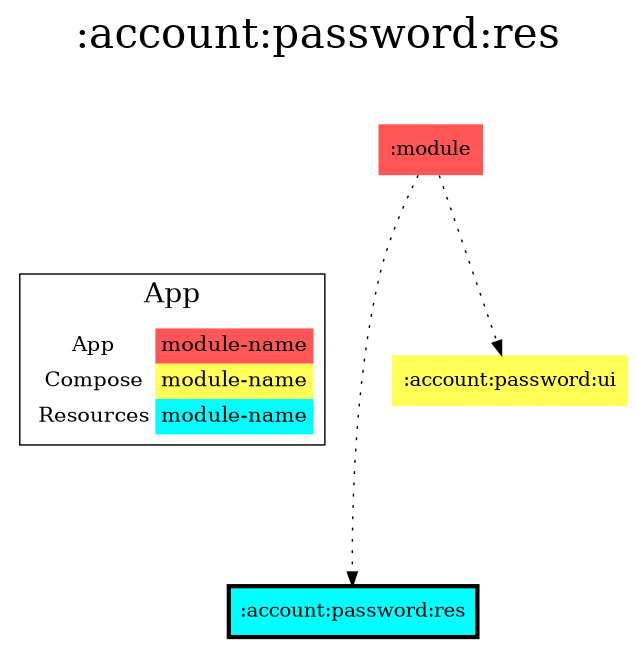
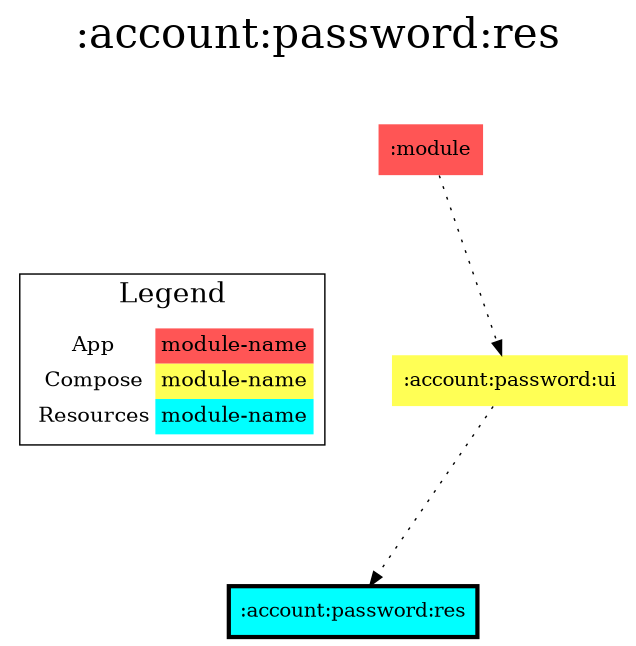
(172, 295) -> (172, 295)
(363, 369) -> (435, 490)
